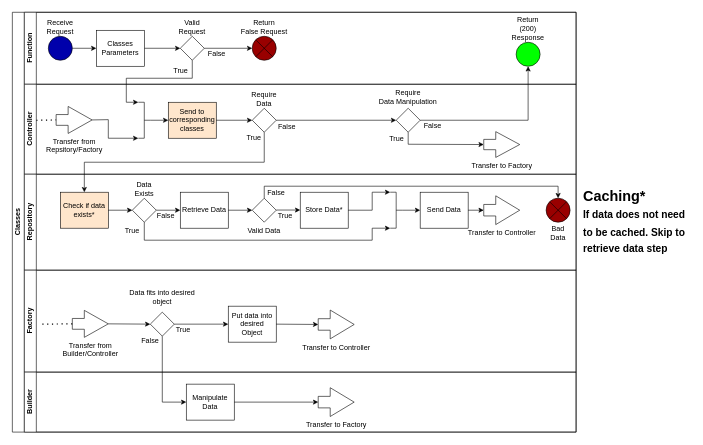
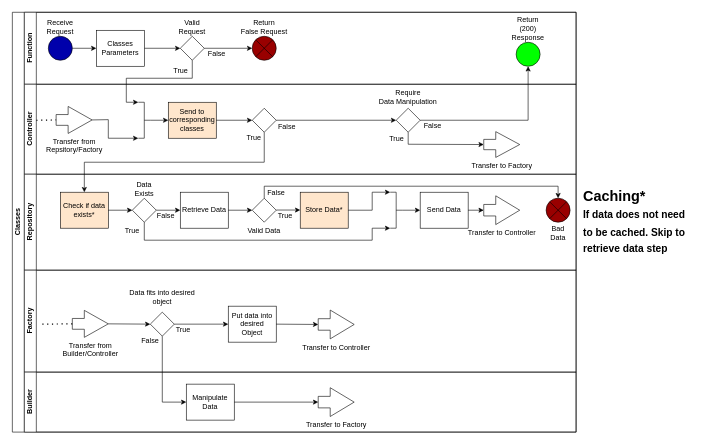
(264, 99) -> none
(324, 210) -> (324, 210)
